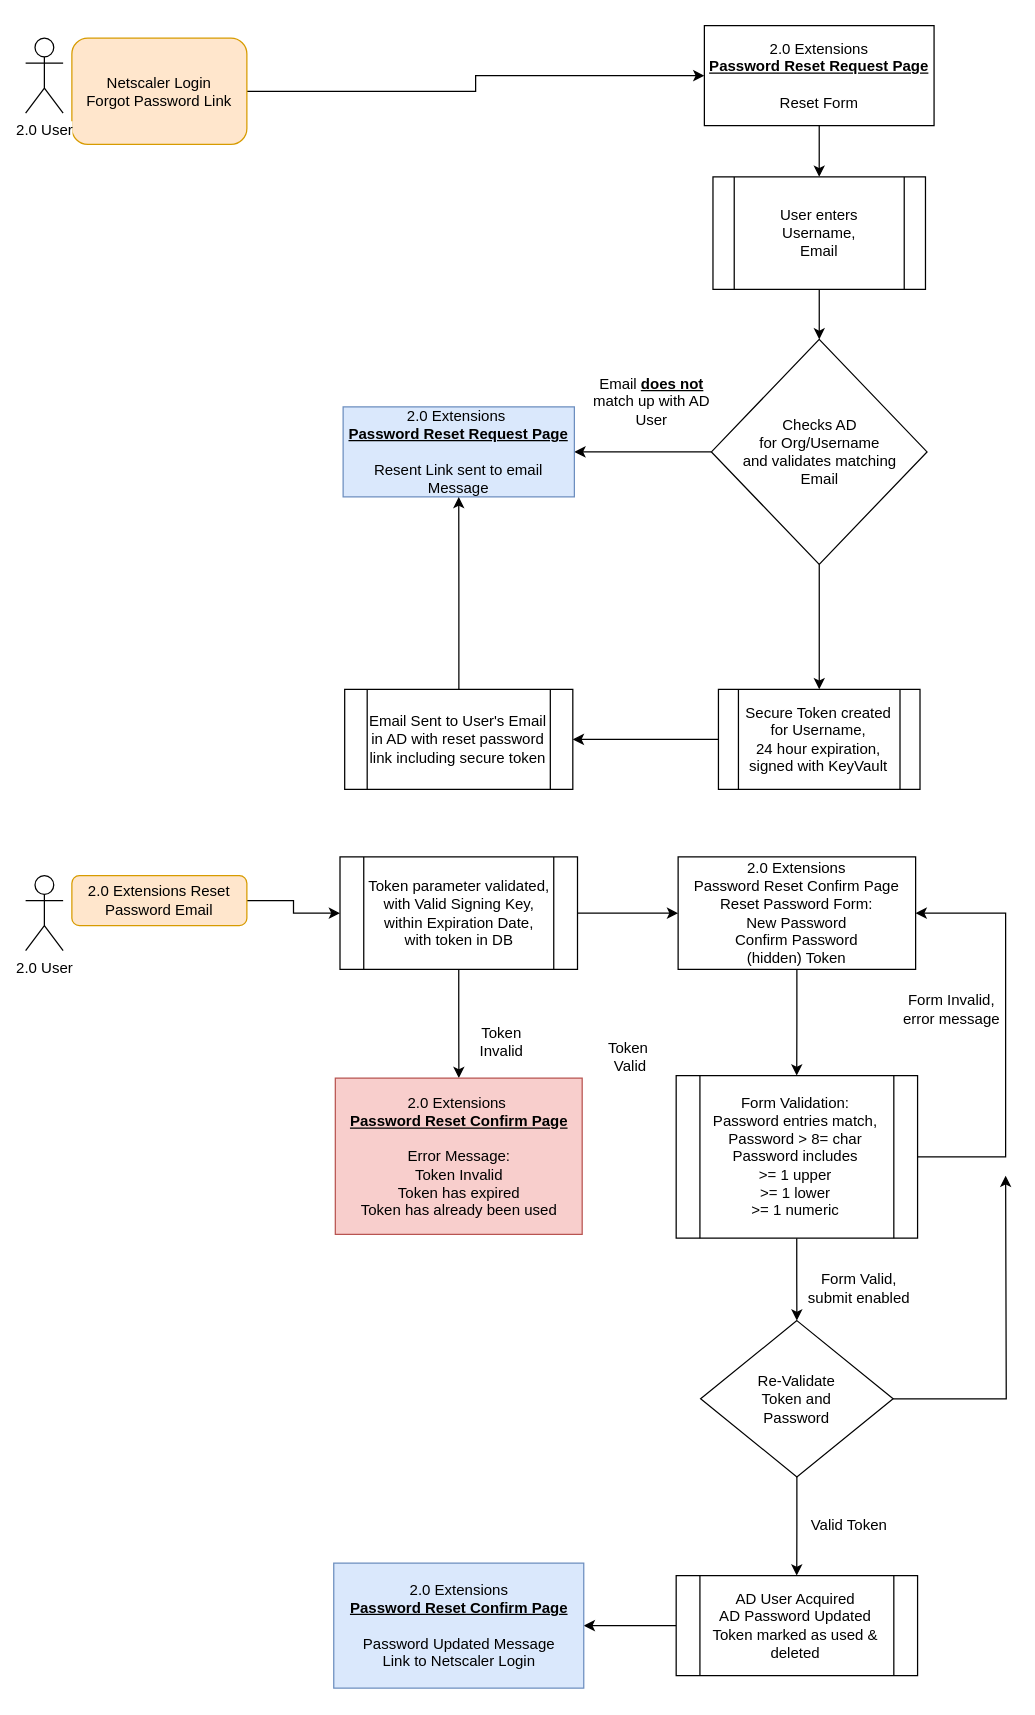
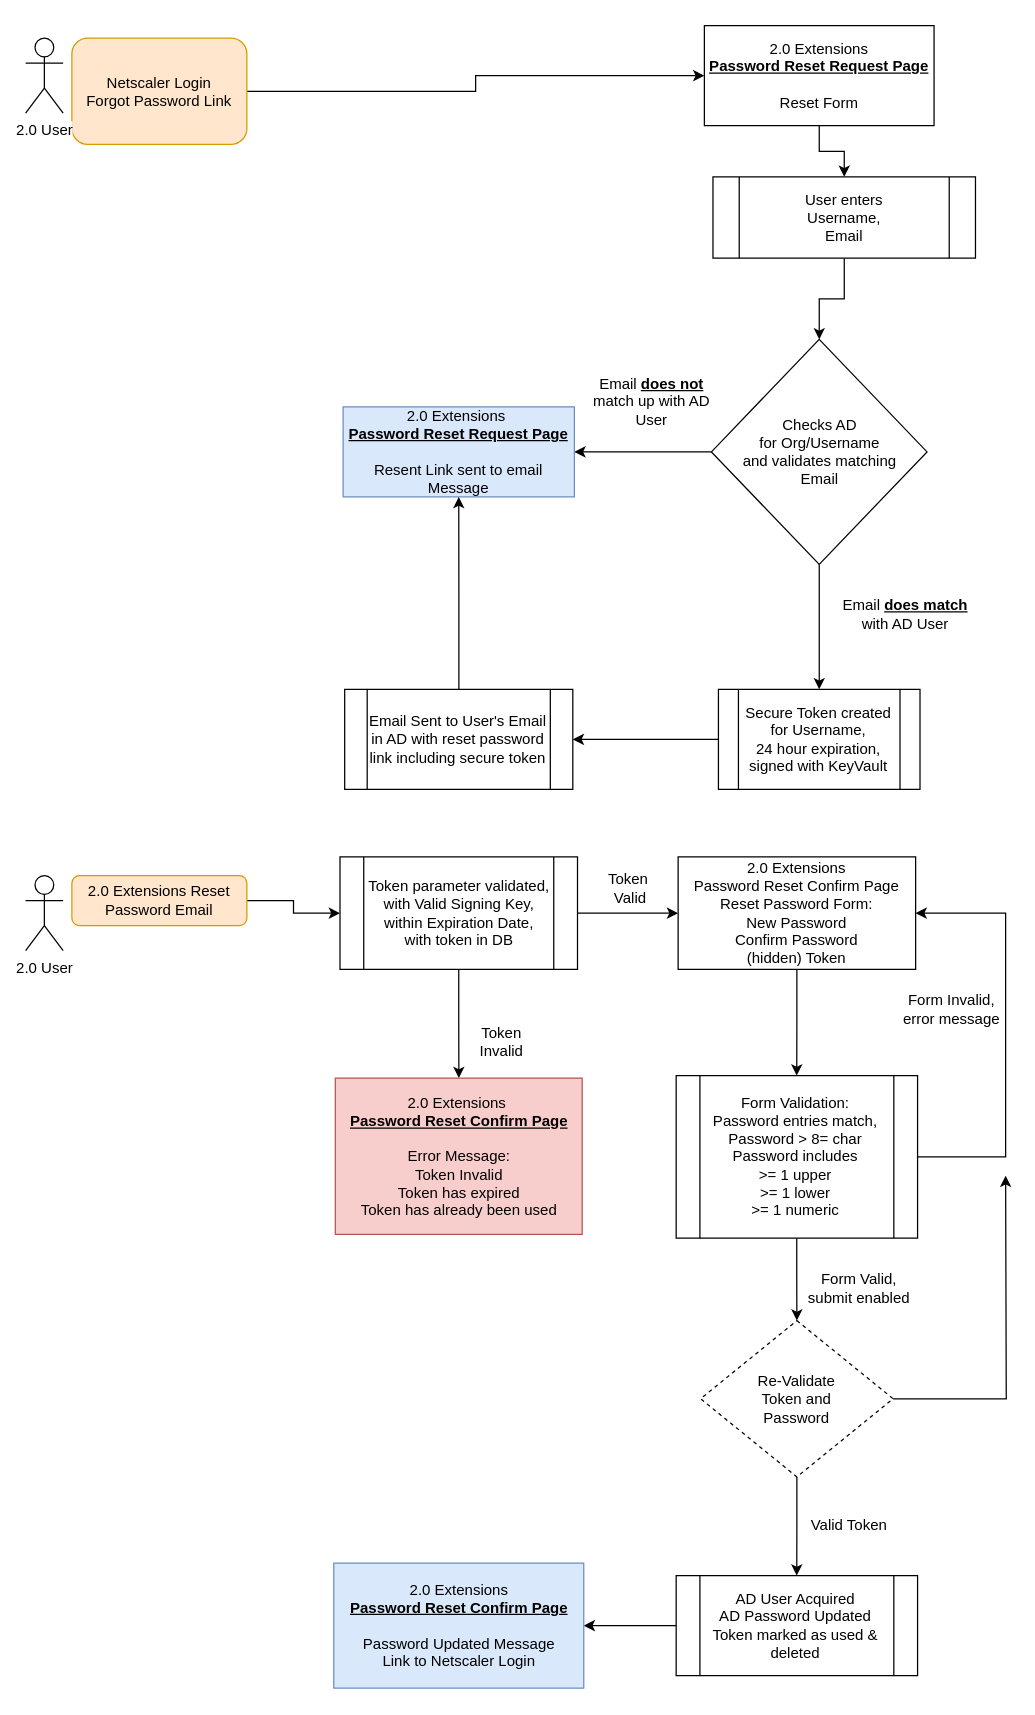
(819, 233) -> (844, 218)
none -> (906, 614)
(631, 1057) -> (631, 888)
(797, 1399) -> (797, 1399)
